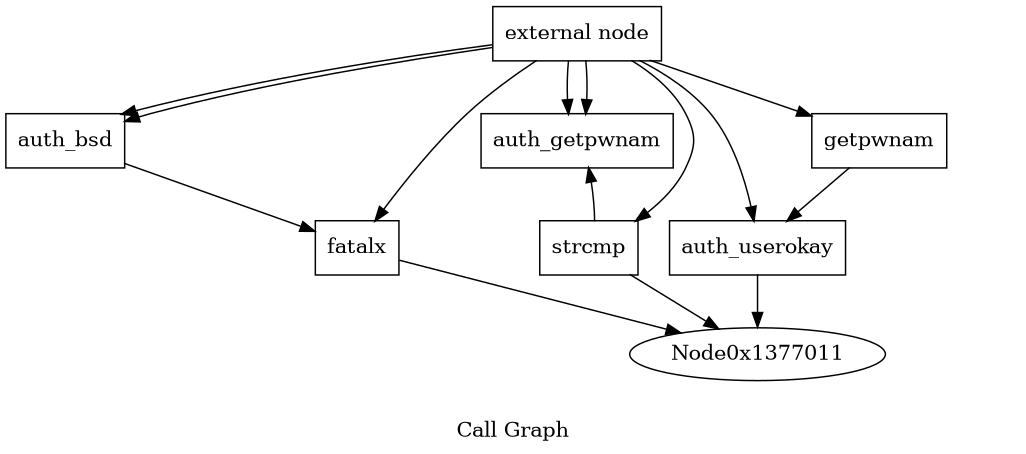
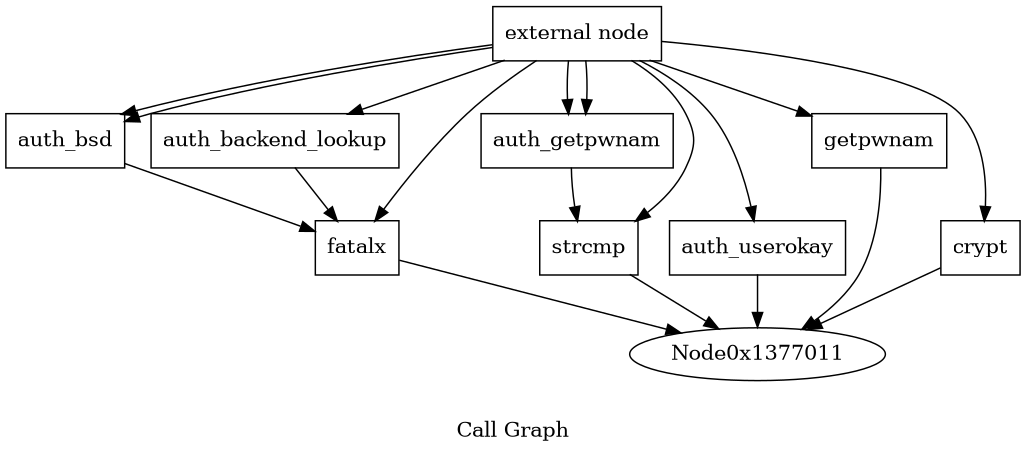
none -> (275, 141)
(824, 190) -> (868, 254)
(594, 202) -> (572, 187)
none -> (980, 248)
